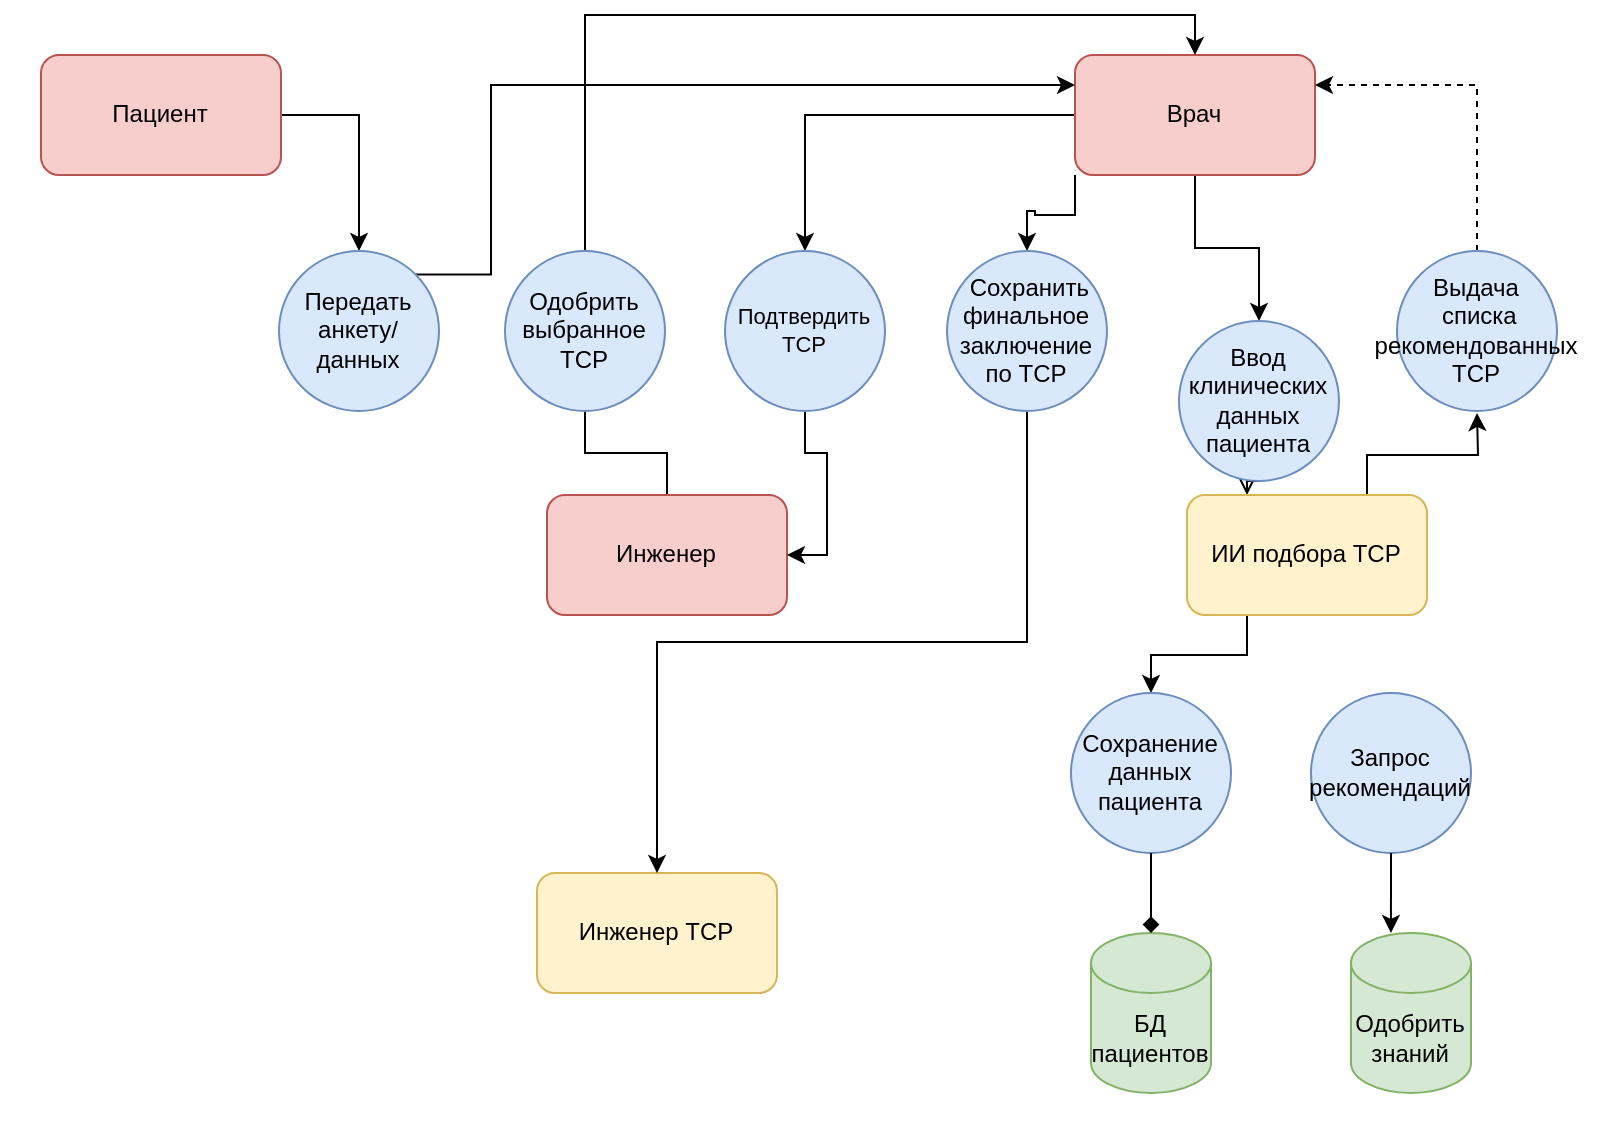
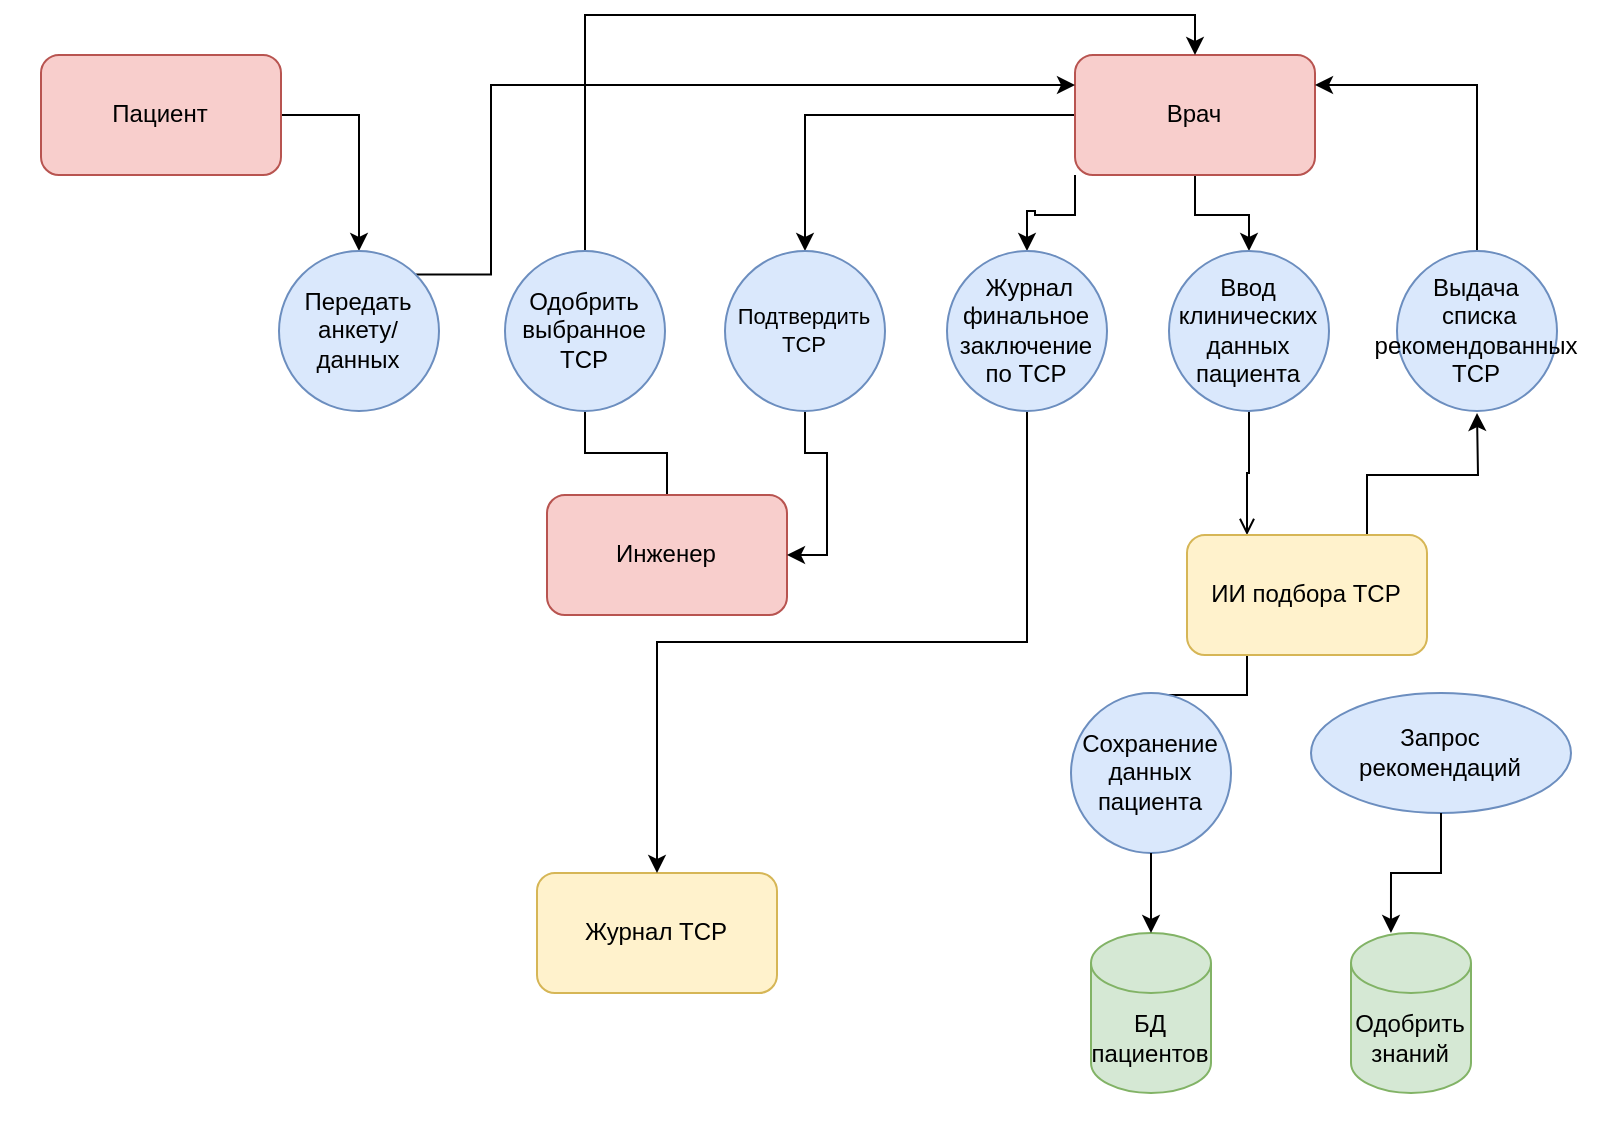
(1477, 93) -> (1477, 93)
(1027, 331) -> (1027, 331)
(1259, 401) -> (1249, 331)
(1307, 555) -> (1307, 595)
(1391, 773) -> (1441, 753)
(1151, 917) -> (1151, 918)
(657, 933) -> (657, 933)
